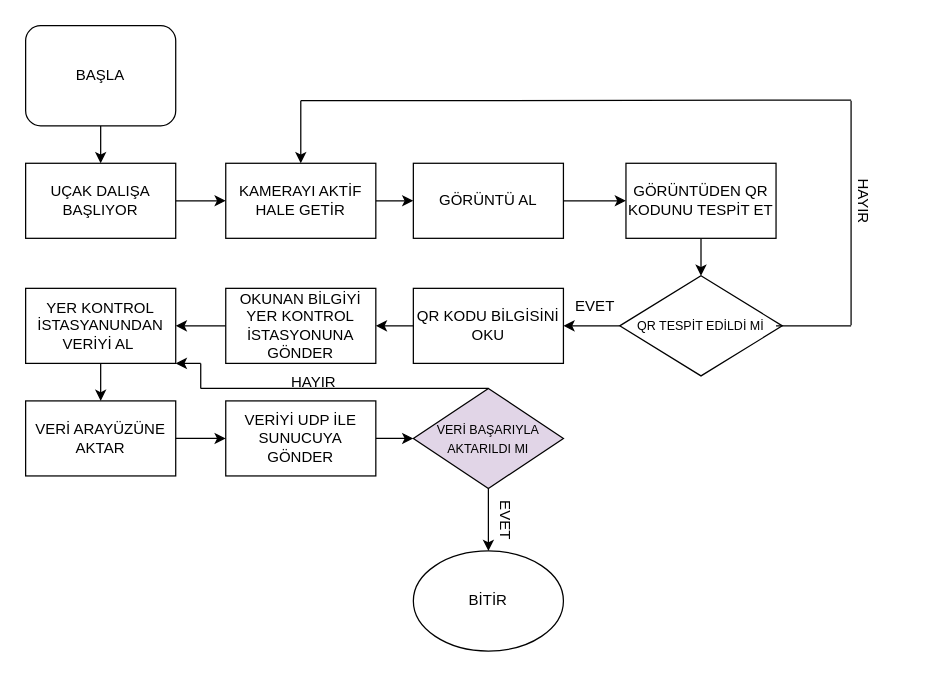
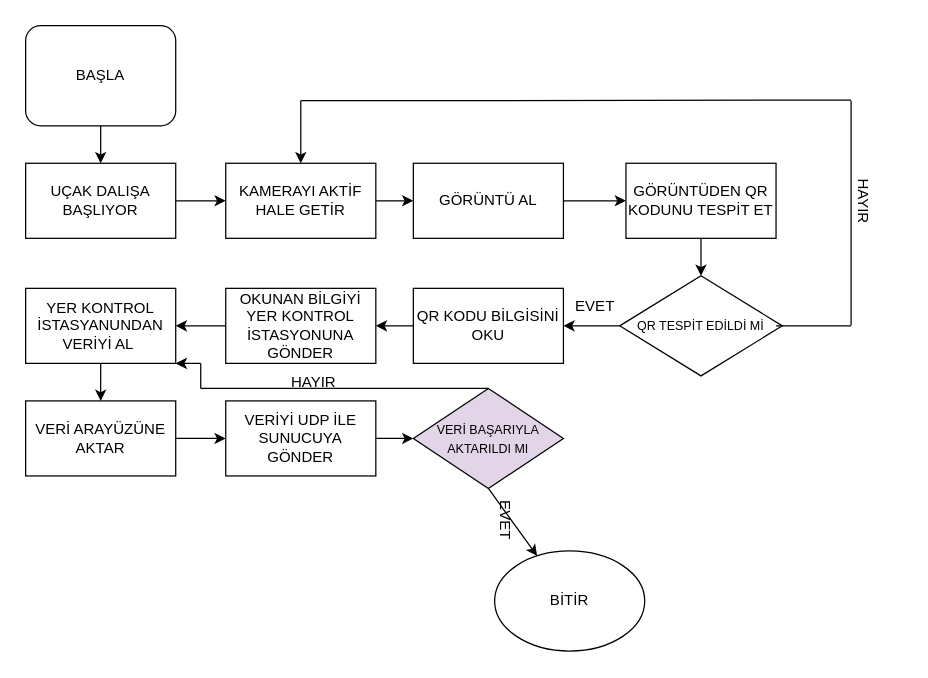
(488, 601) -> (569, 601)
